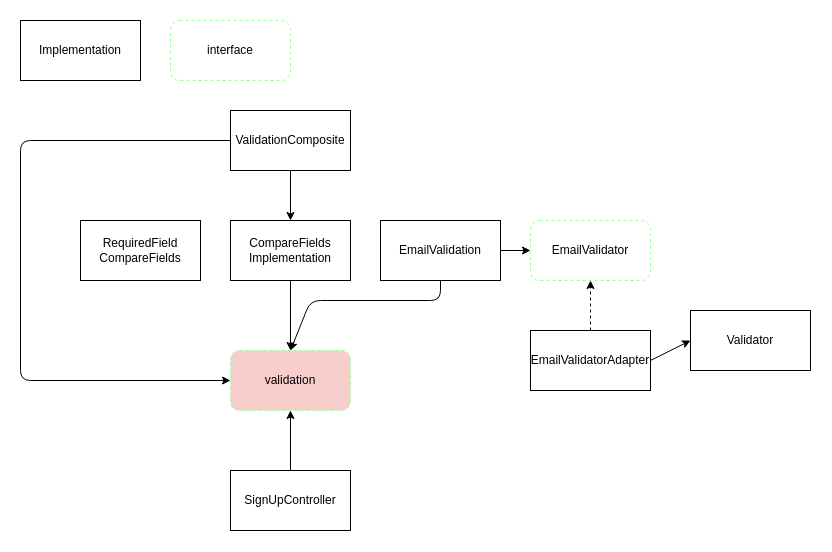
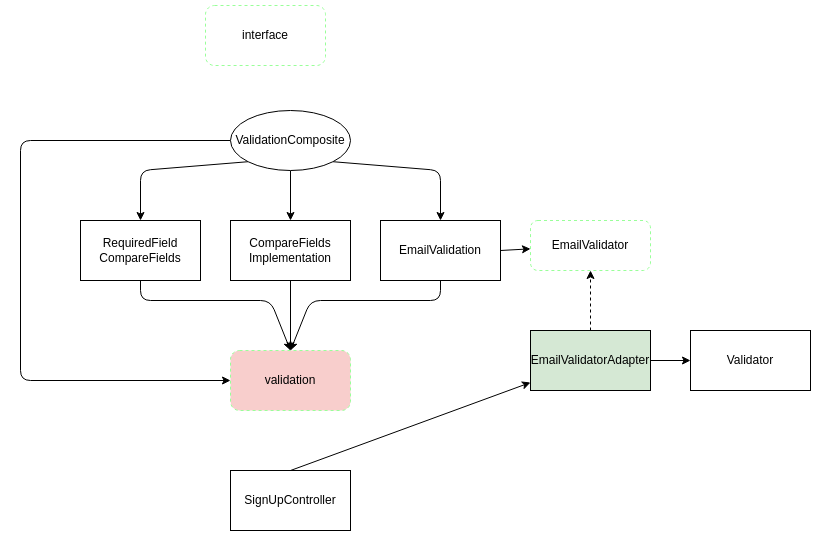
(81, 51) -> none
(231, 51) -> (266, 36)
(291, 141) -> (291, 141)
none -> (178, 167)
none -> (403, 167)
(591, 251) -> (591, 246)
none -> (219, 301)
(751, 341) -> (751, 361)
(591, 361) -> (591, 361)
(291, 444) -> (407, 428)
